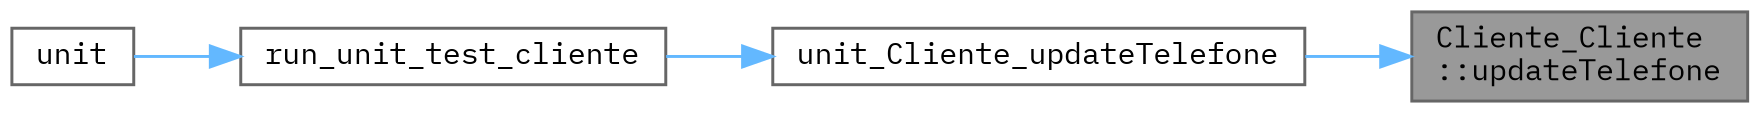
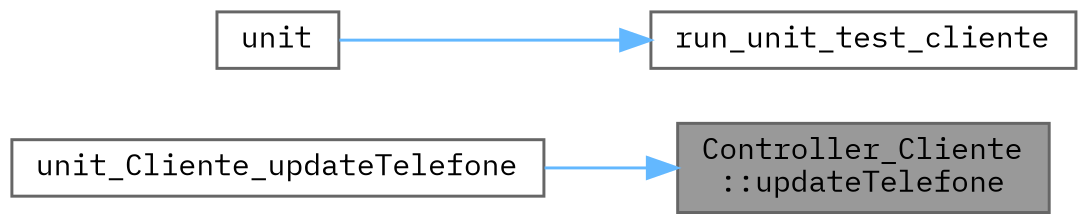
(704, 56) -> none
(1580, 56) -> (863, 168)
